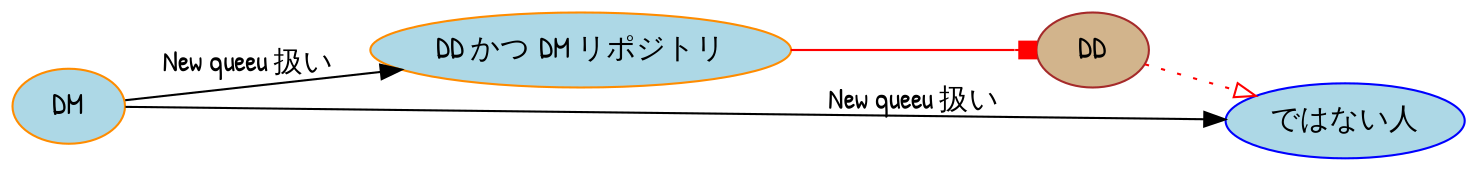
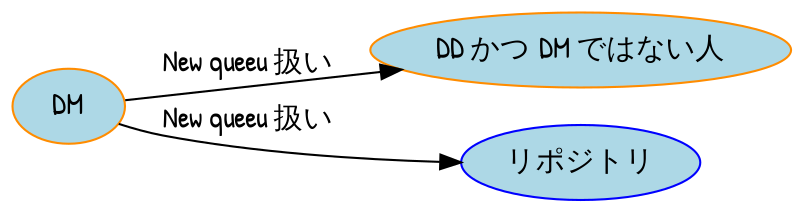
(581, 50) -> (581, 50)
(1093, 50) -> none
(1345, 121) -> (581, 162)
